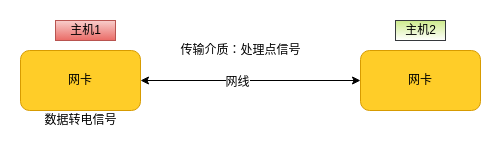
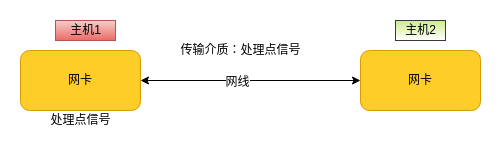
(81, 121) -> (81, 121)
